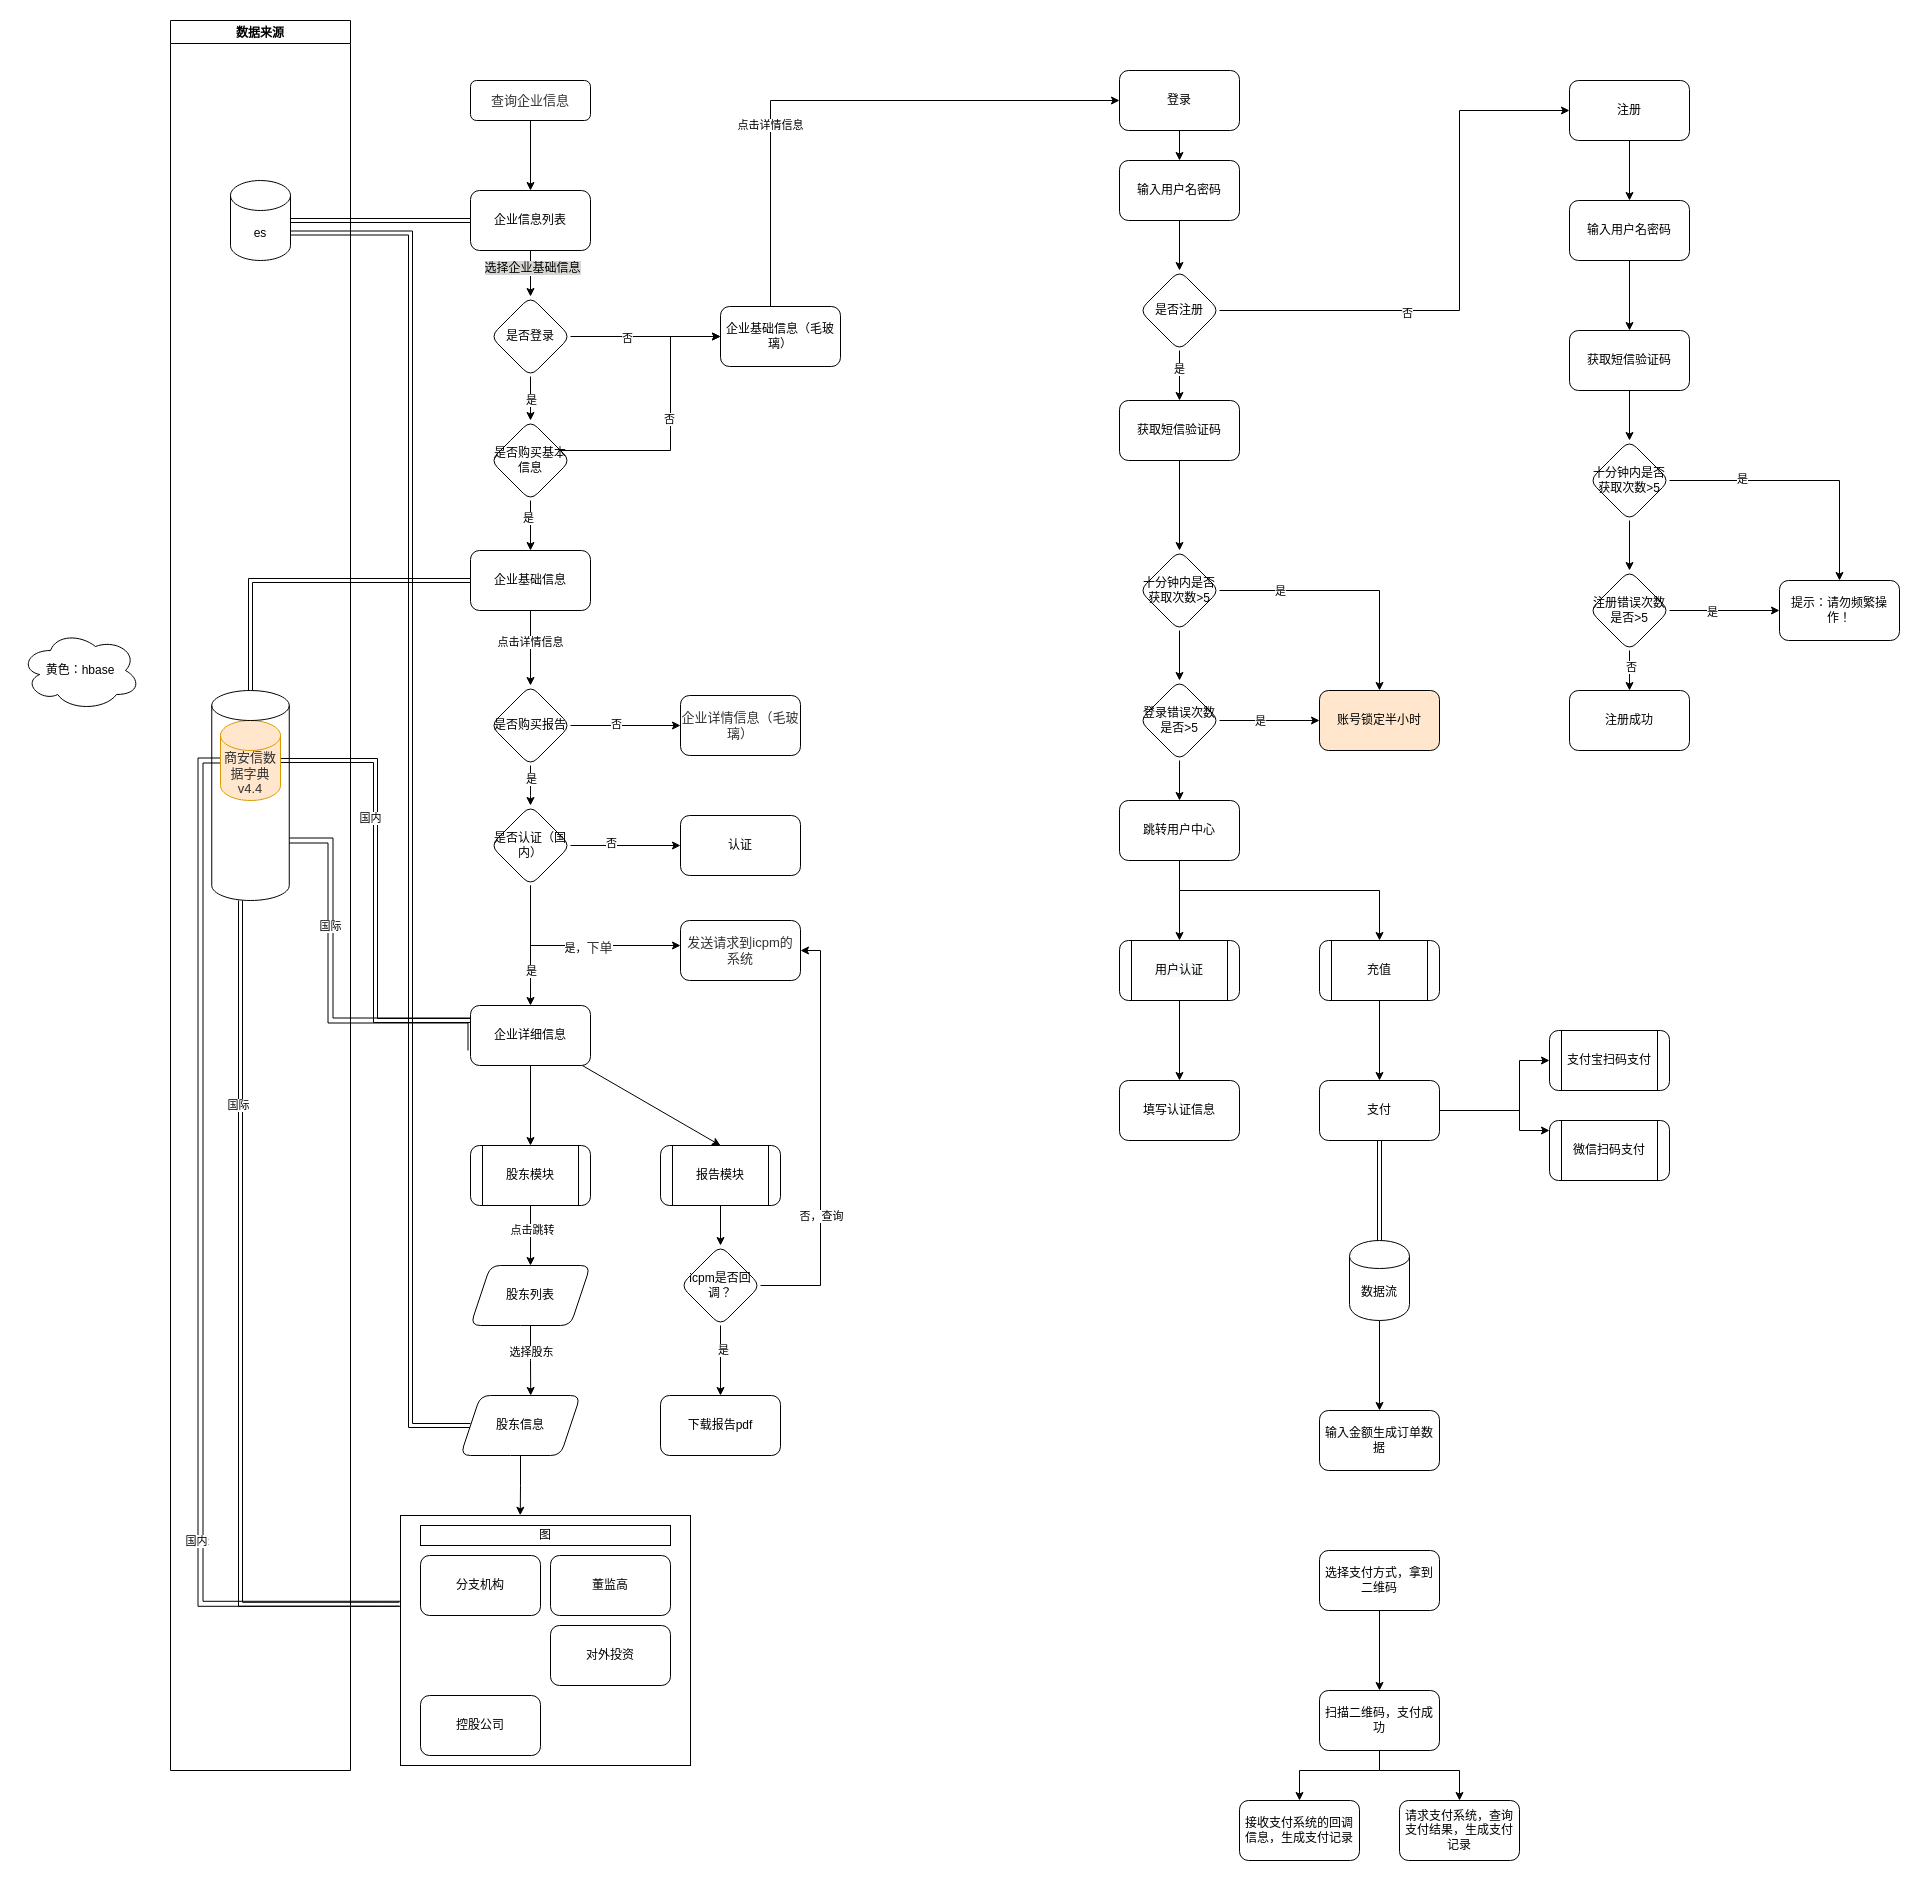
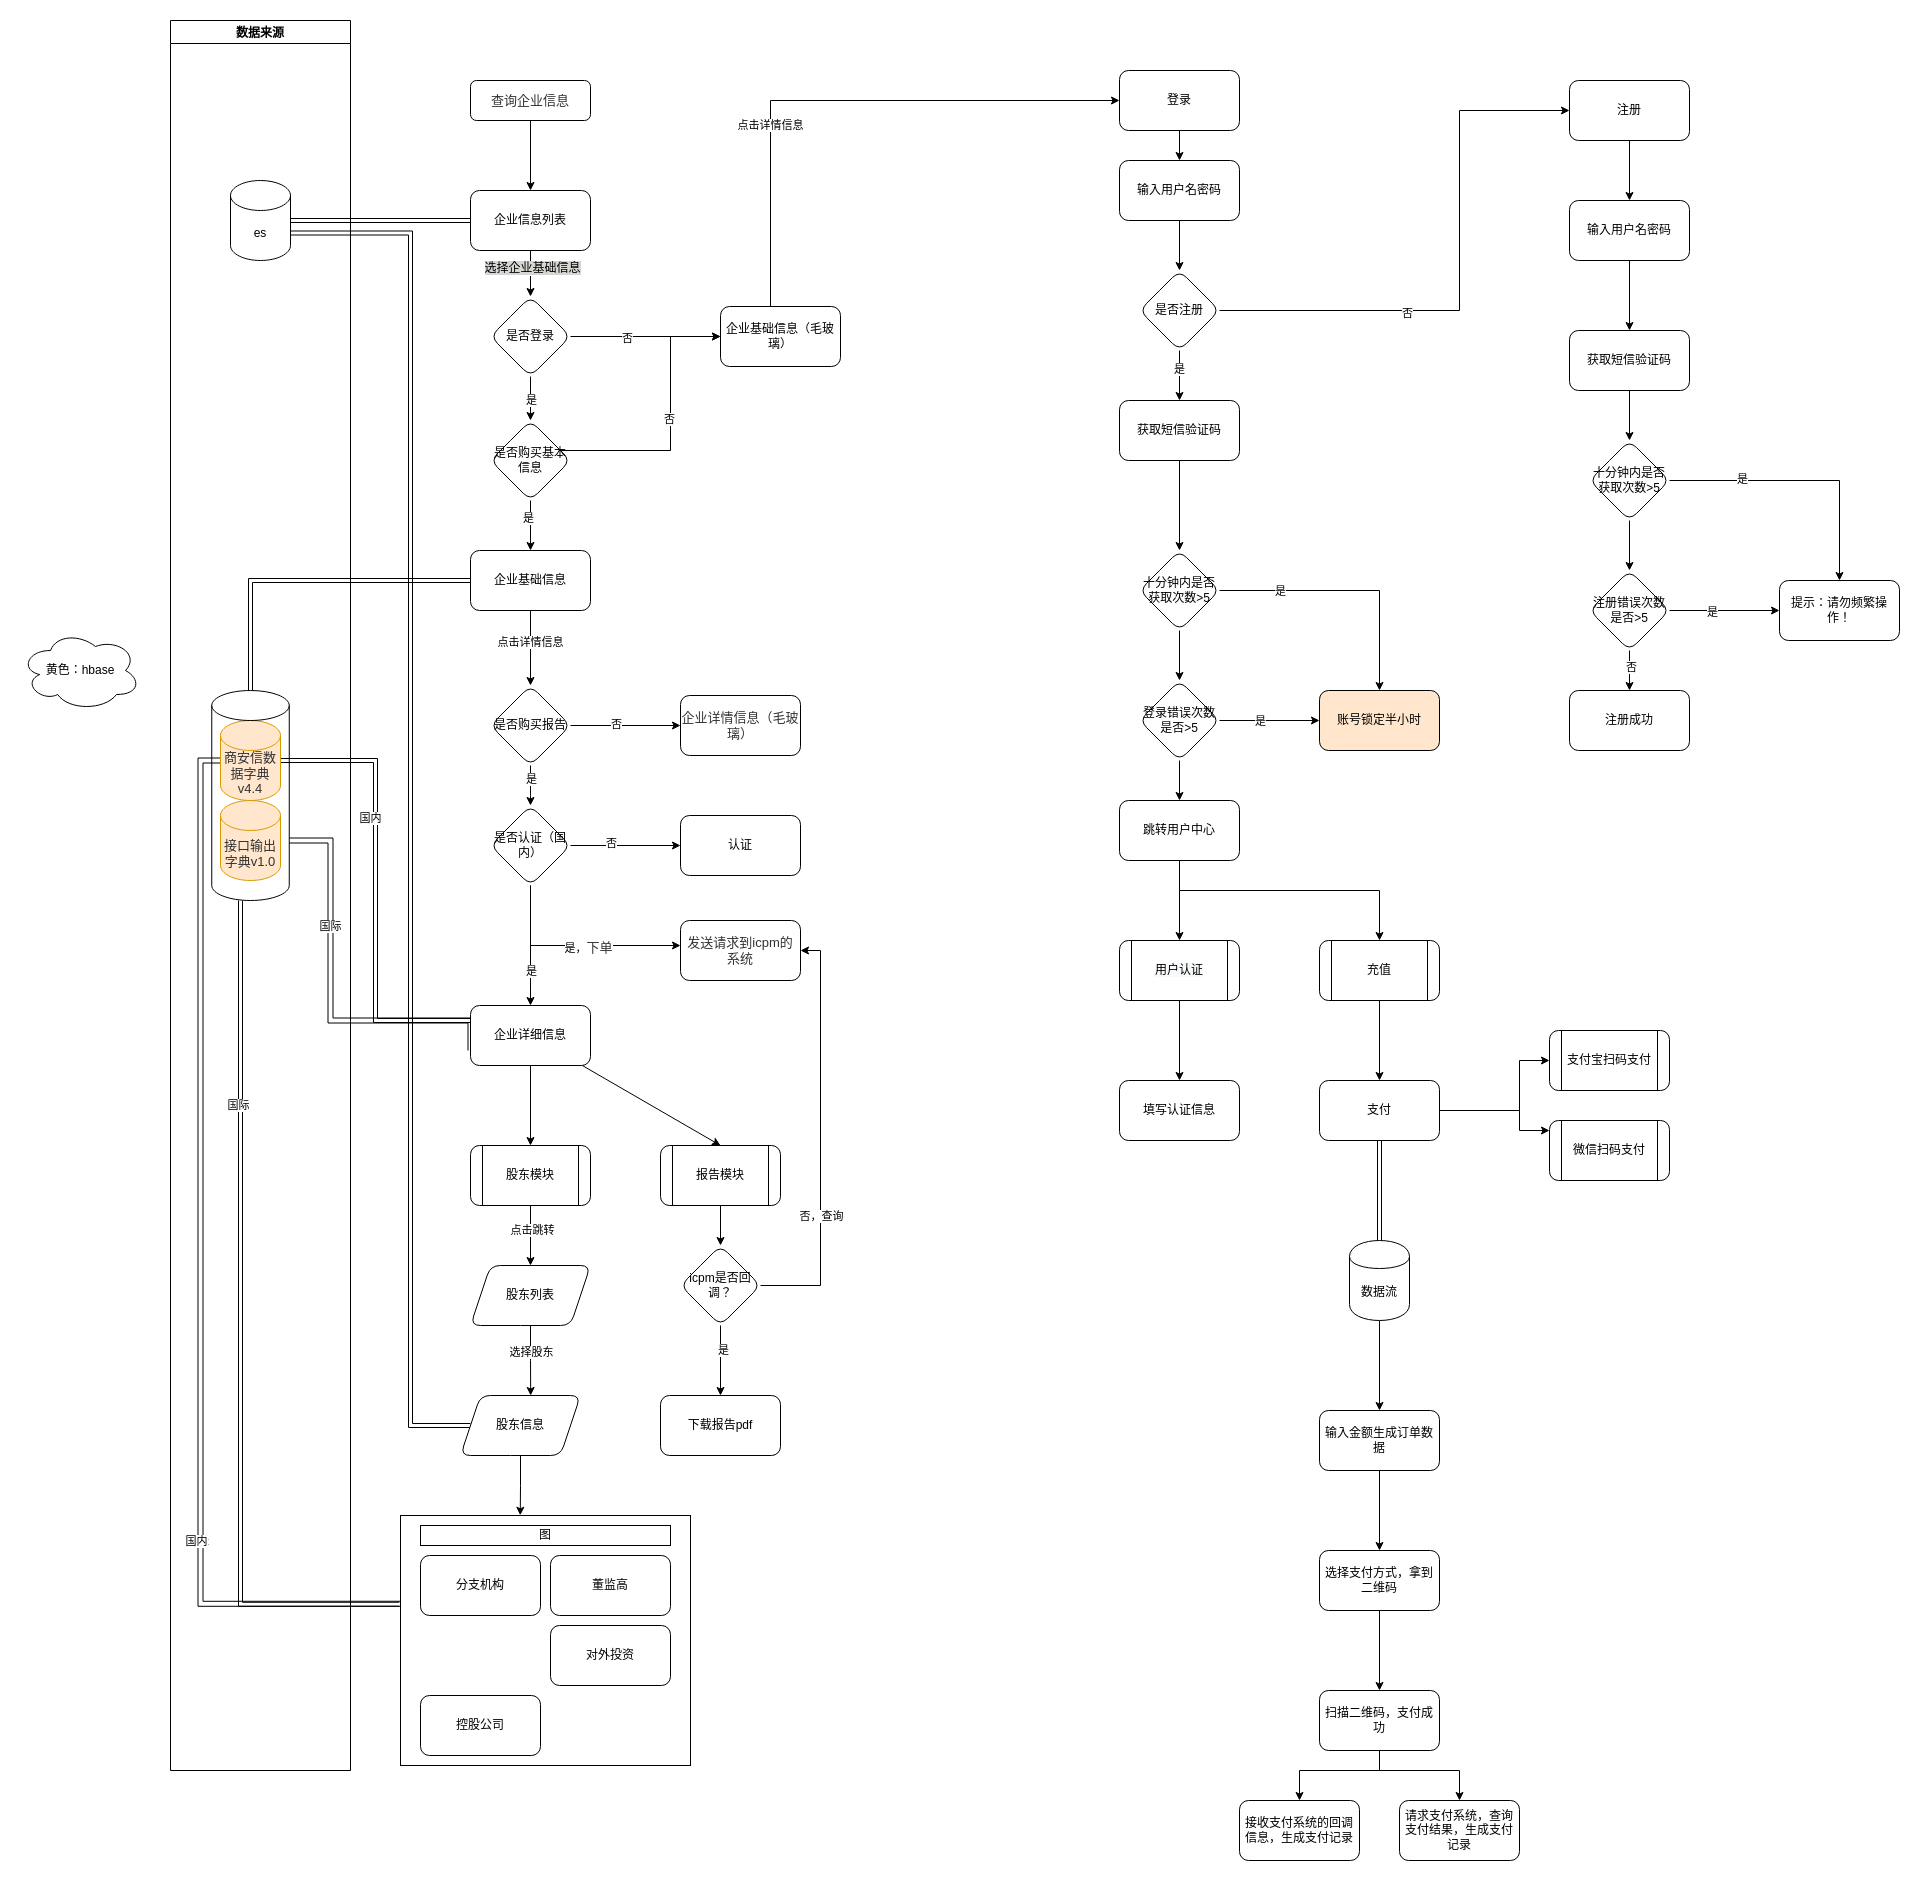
none -> (251, 841)
none -> (1380, 1507)
